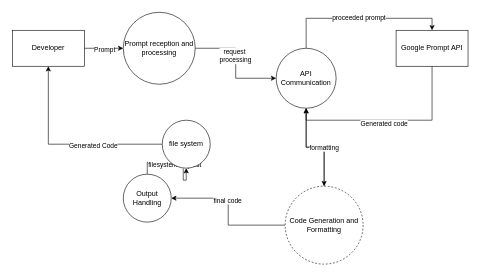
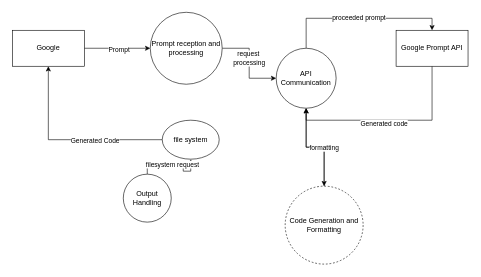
(48, 48) -> (48, 48)
(159, 48) -> (186, 48)
(186, 144) -> (191, 140)
(223, 198) -> none
